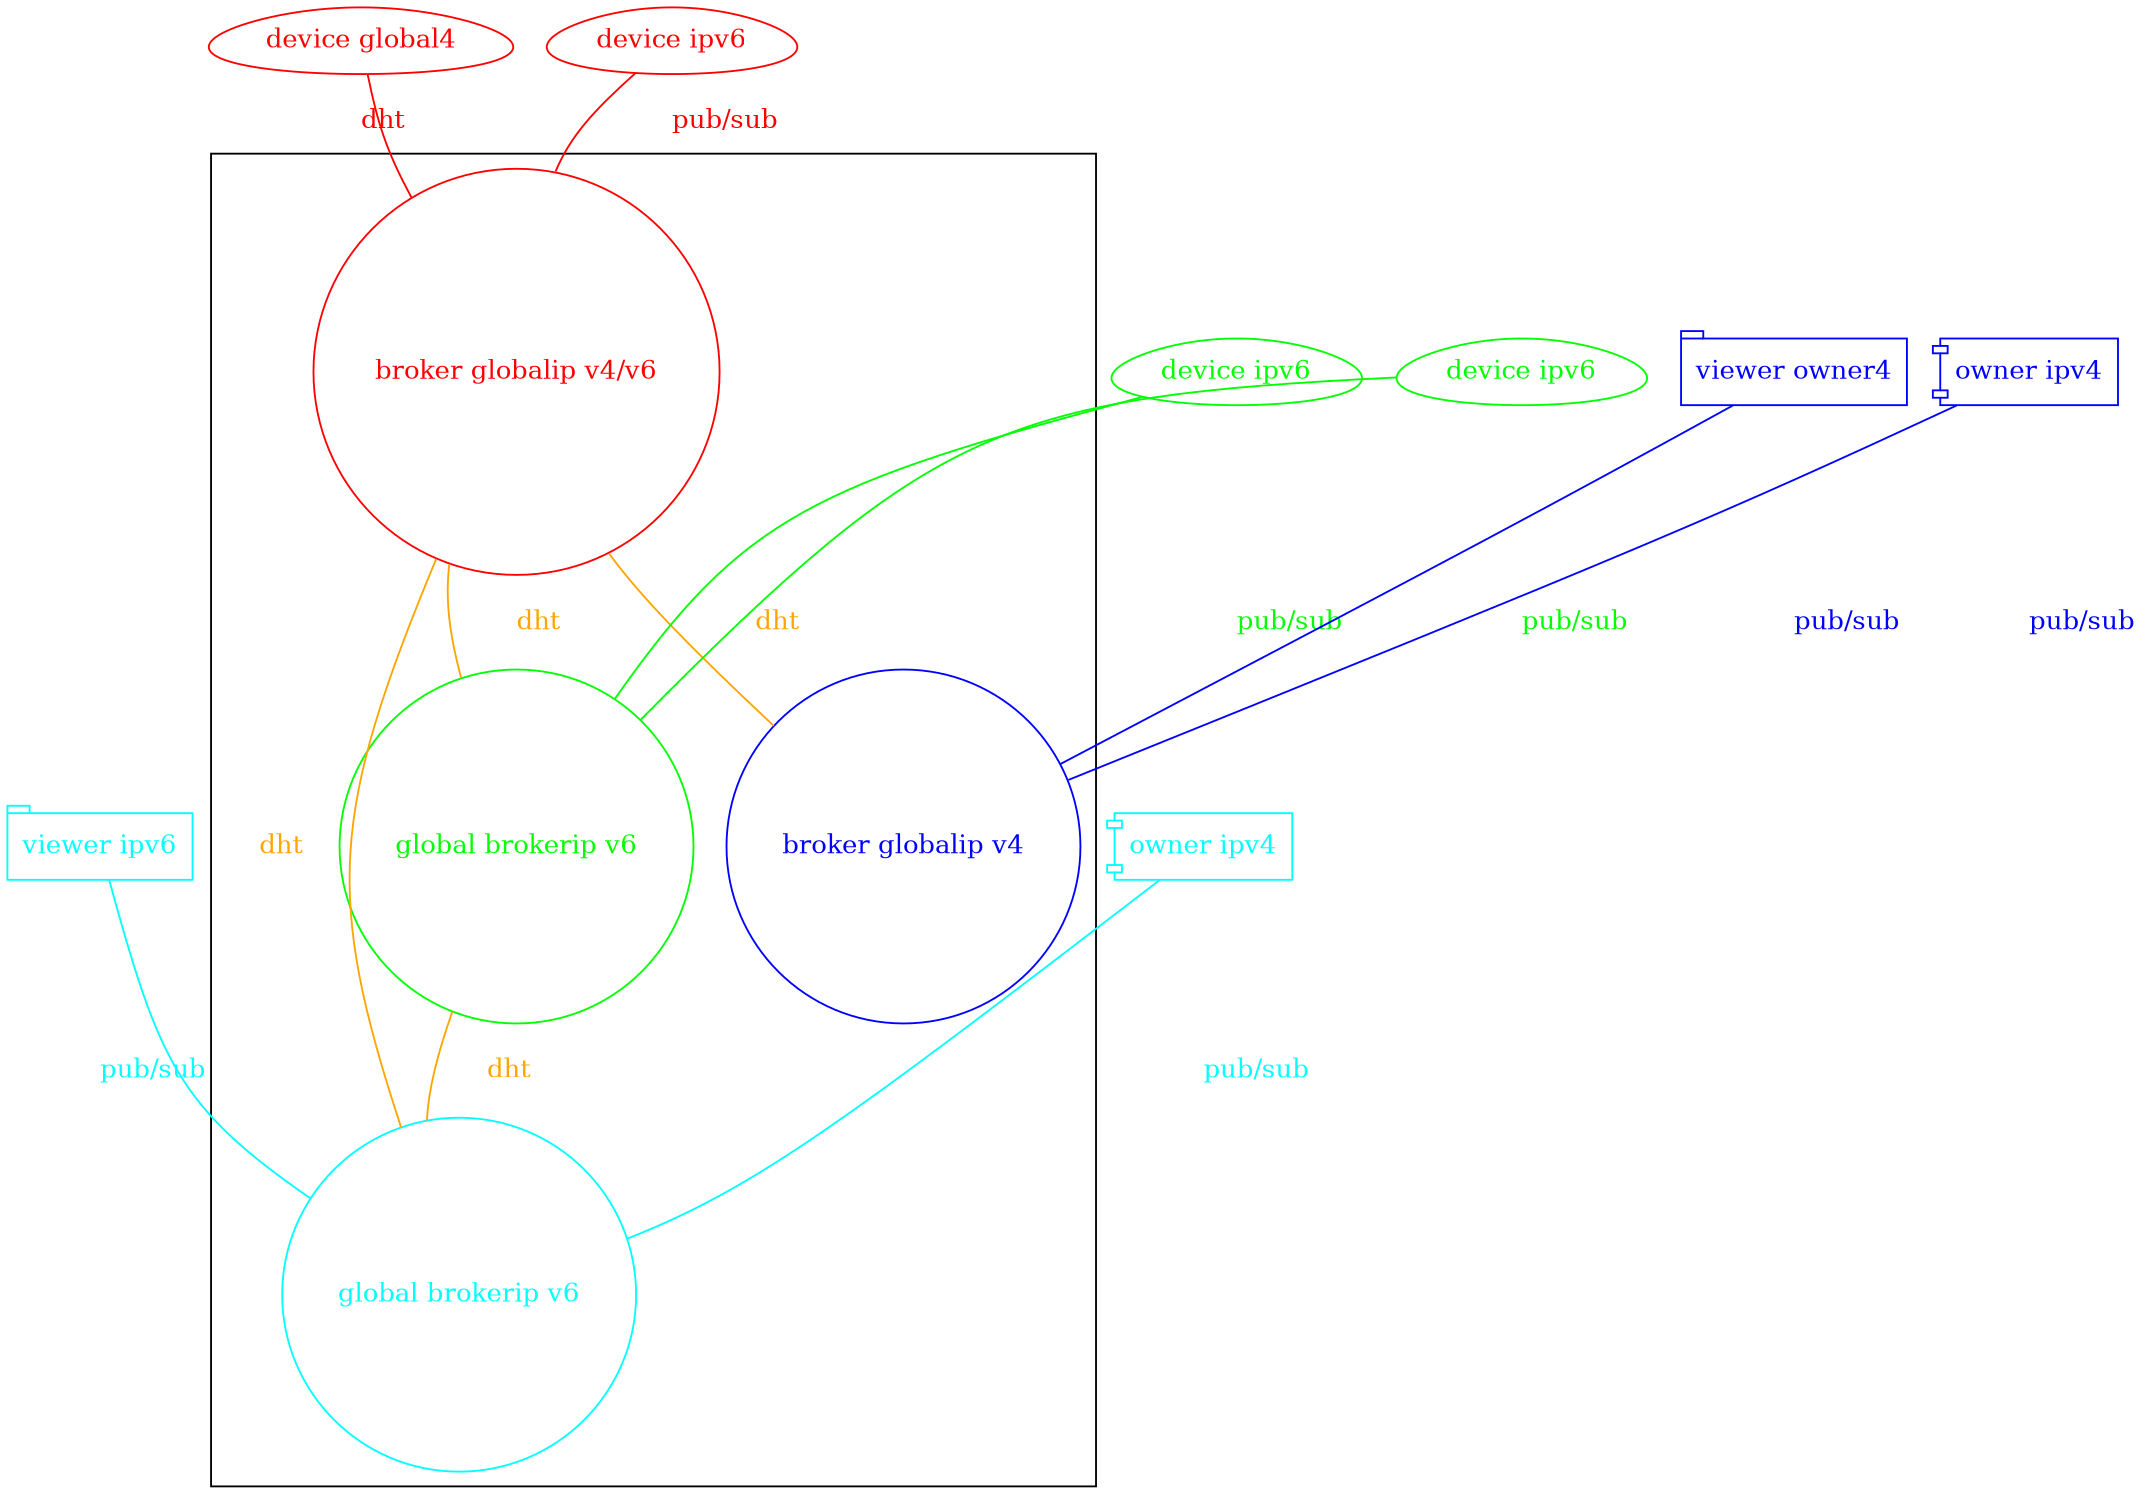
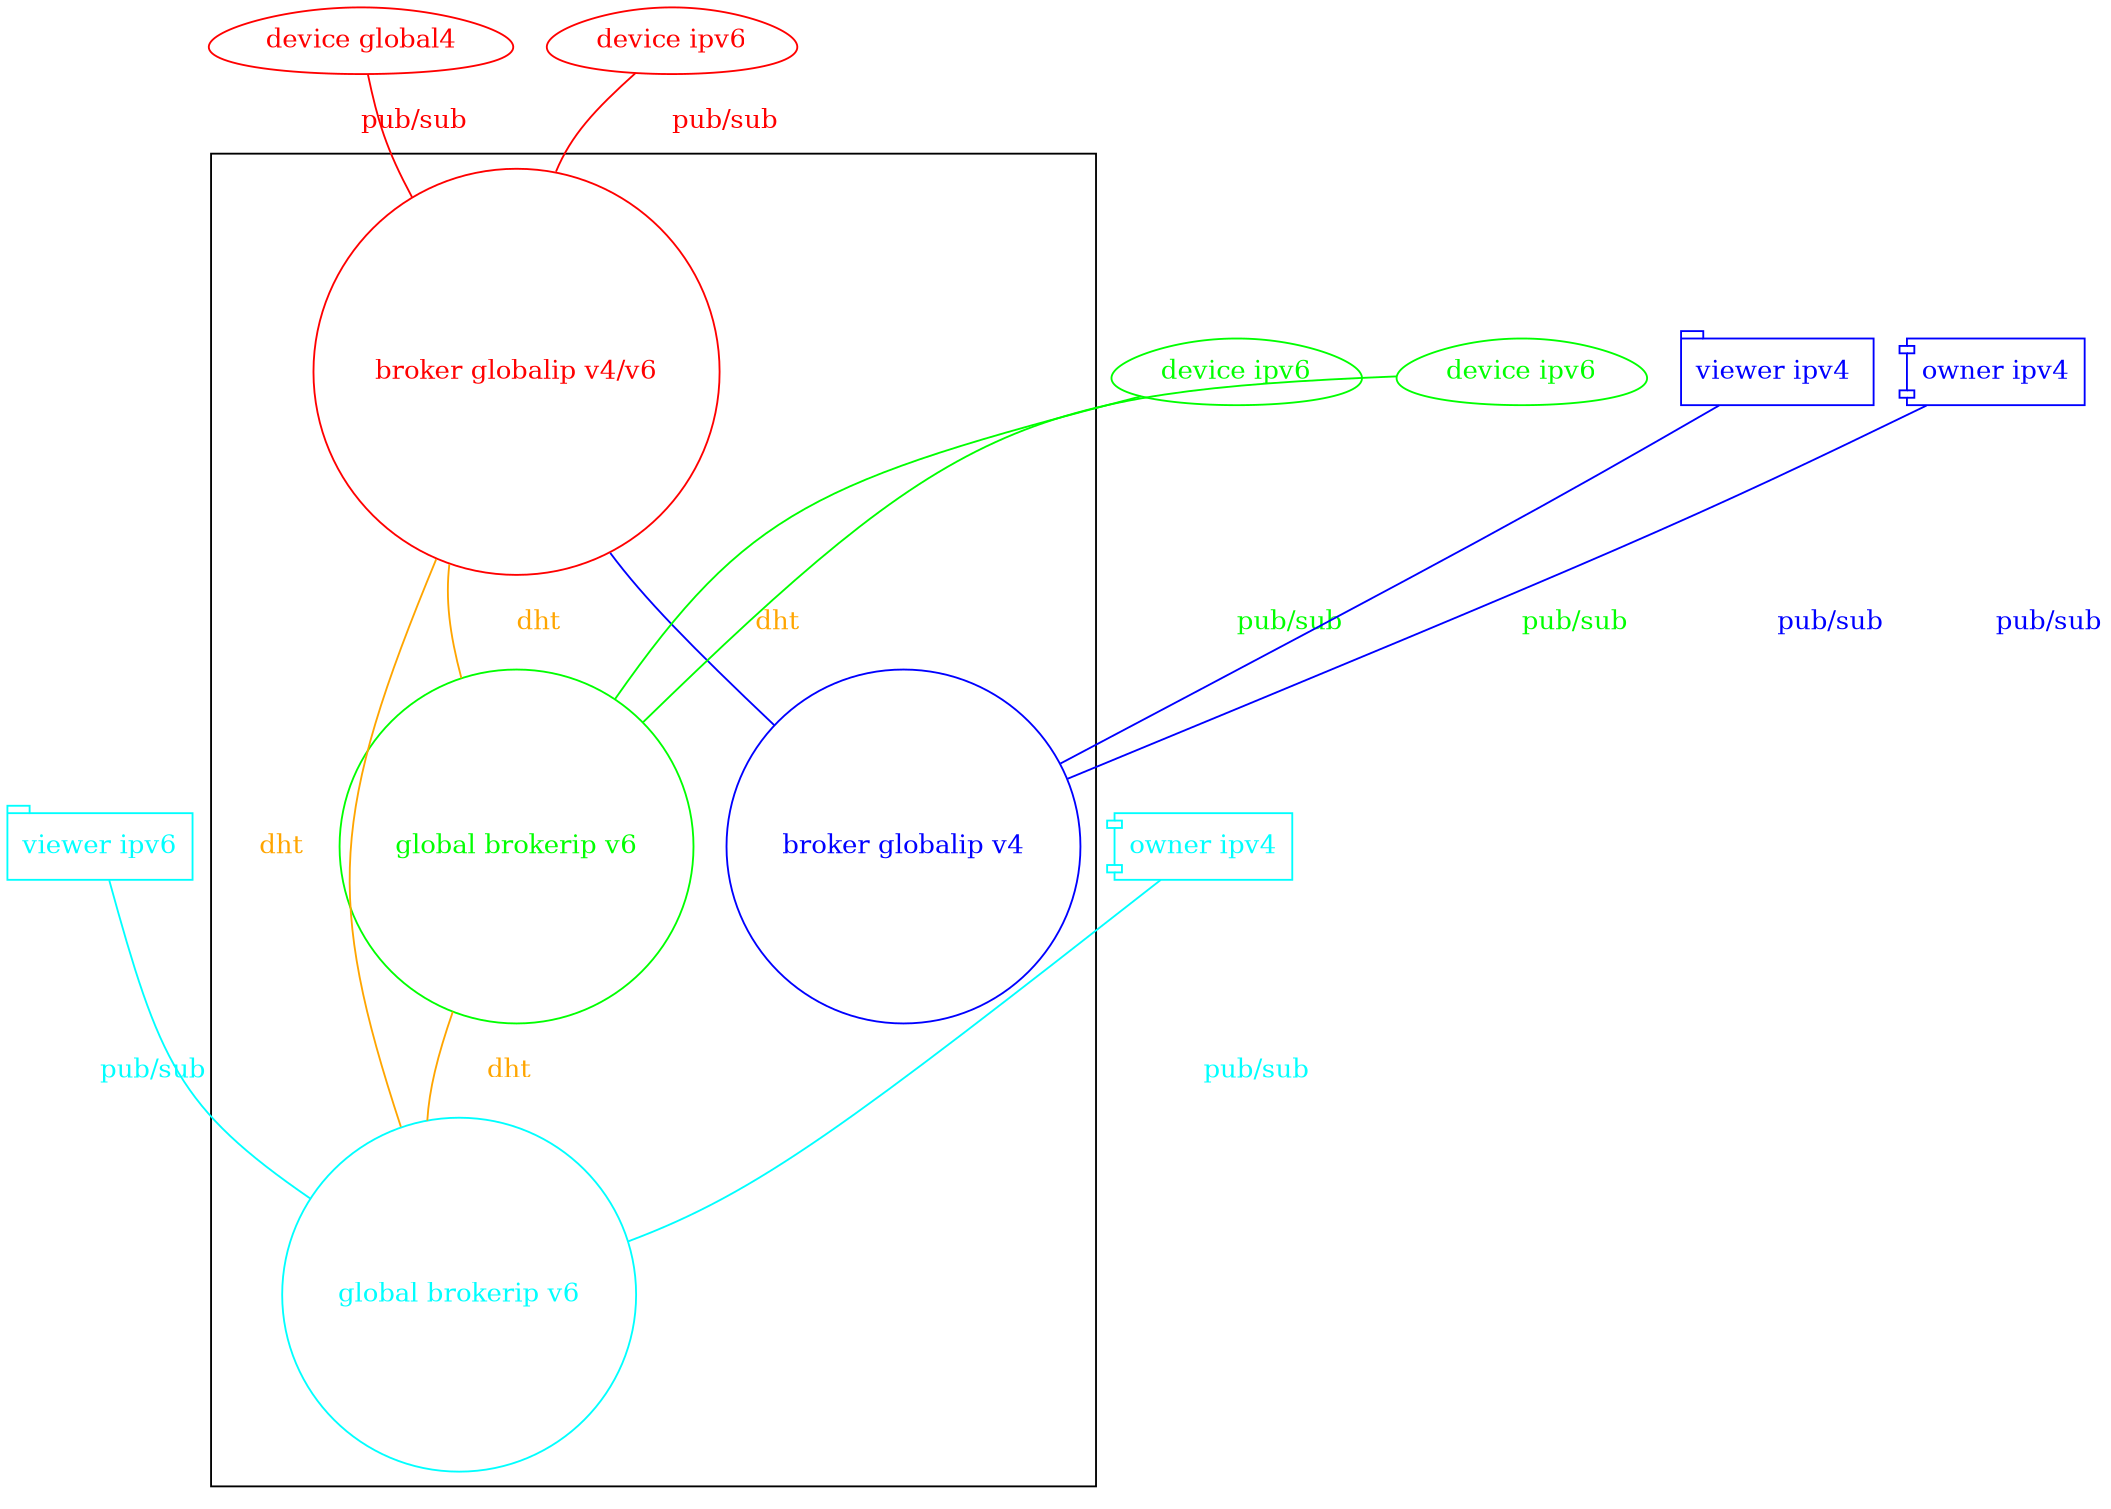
(384, 121) -> (415, 121)
(1794, 372) -> (1777, 372)
(688, 643) -> (689, 642)
